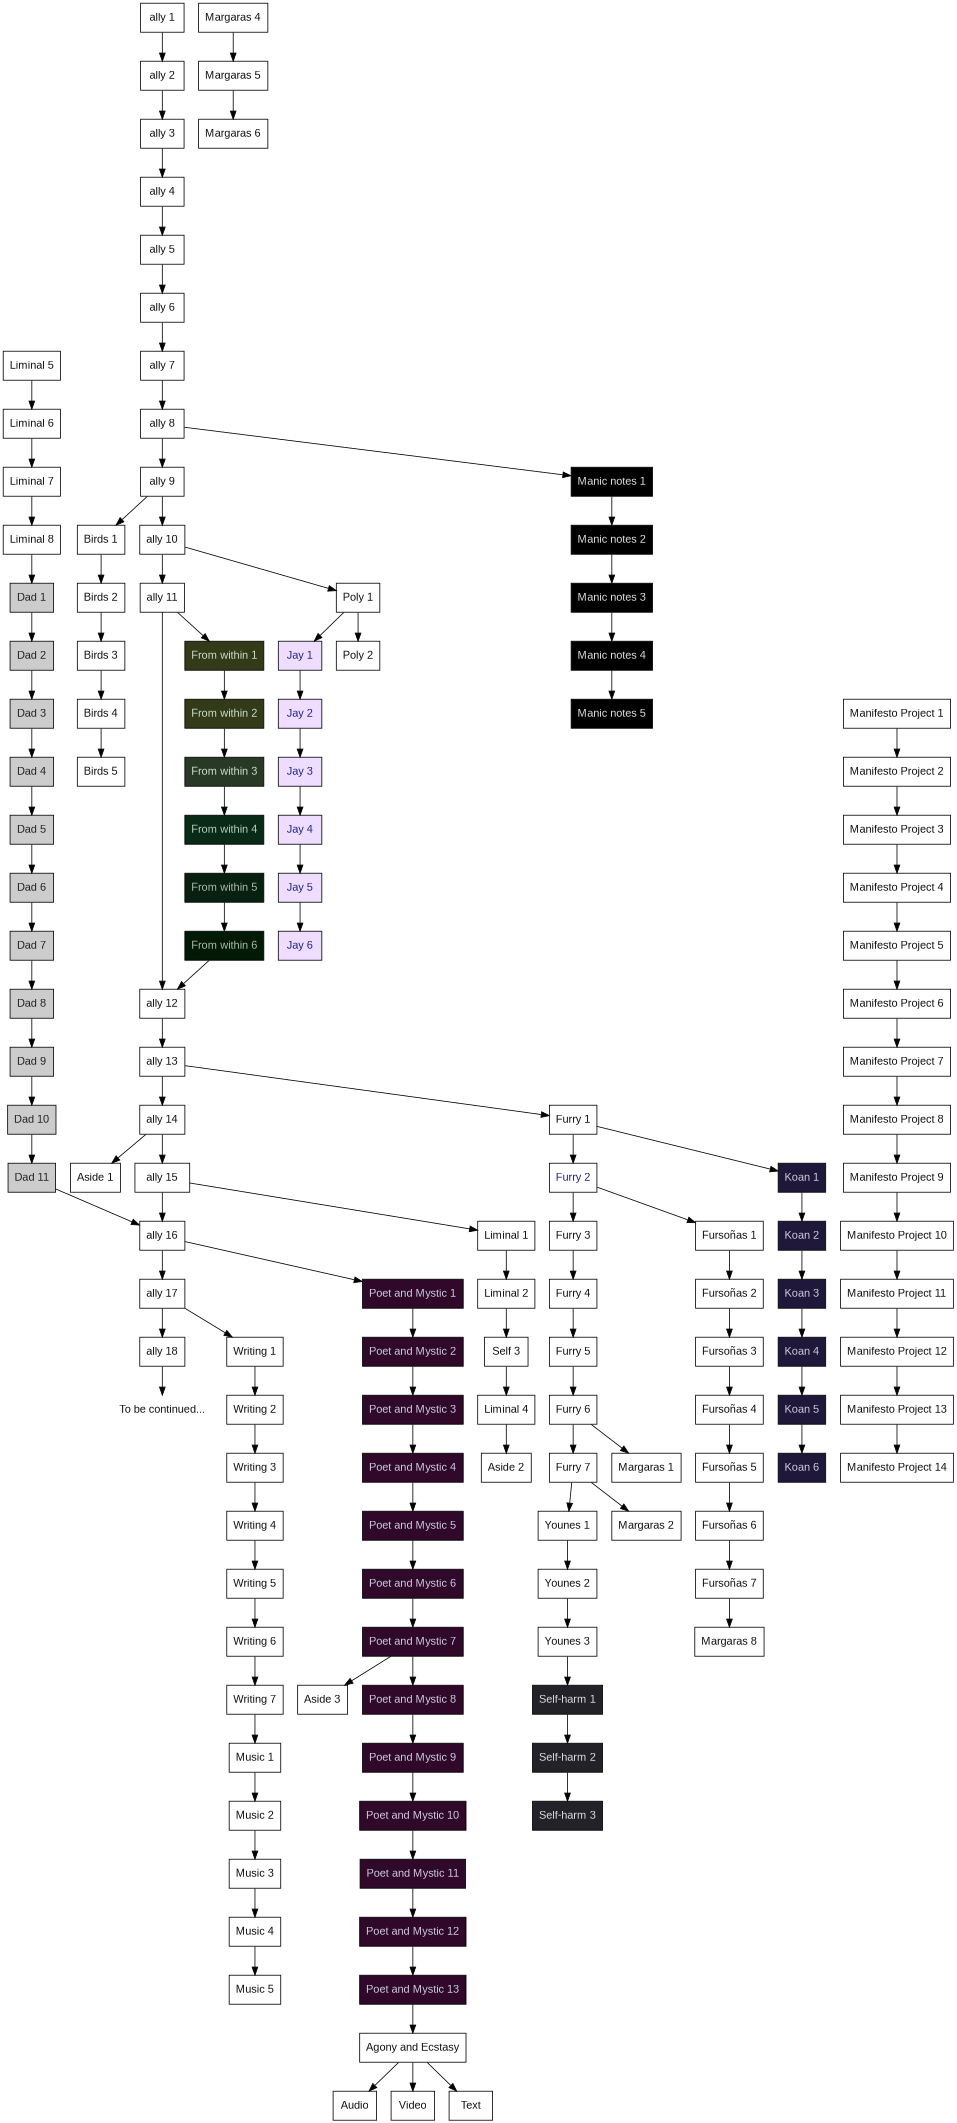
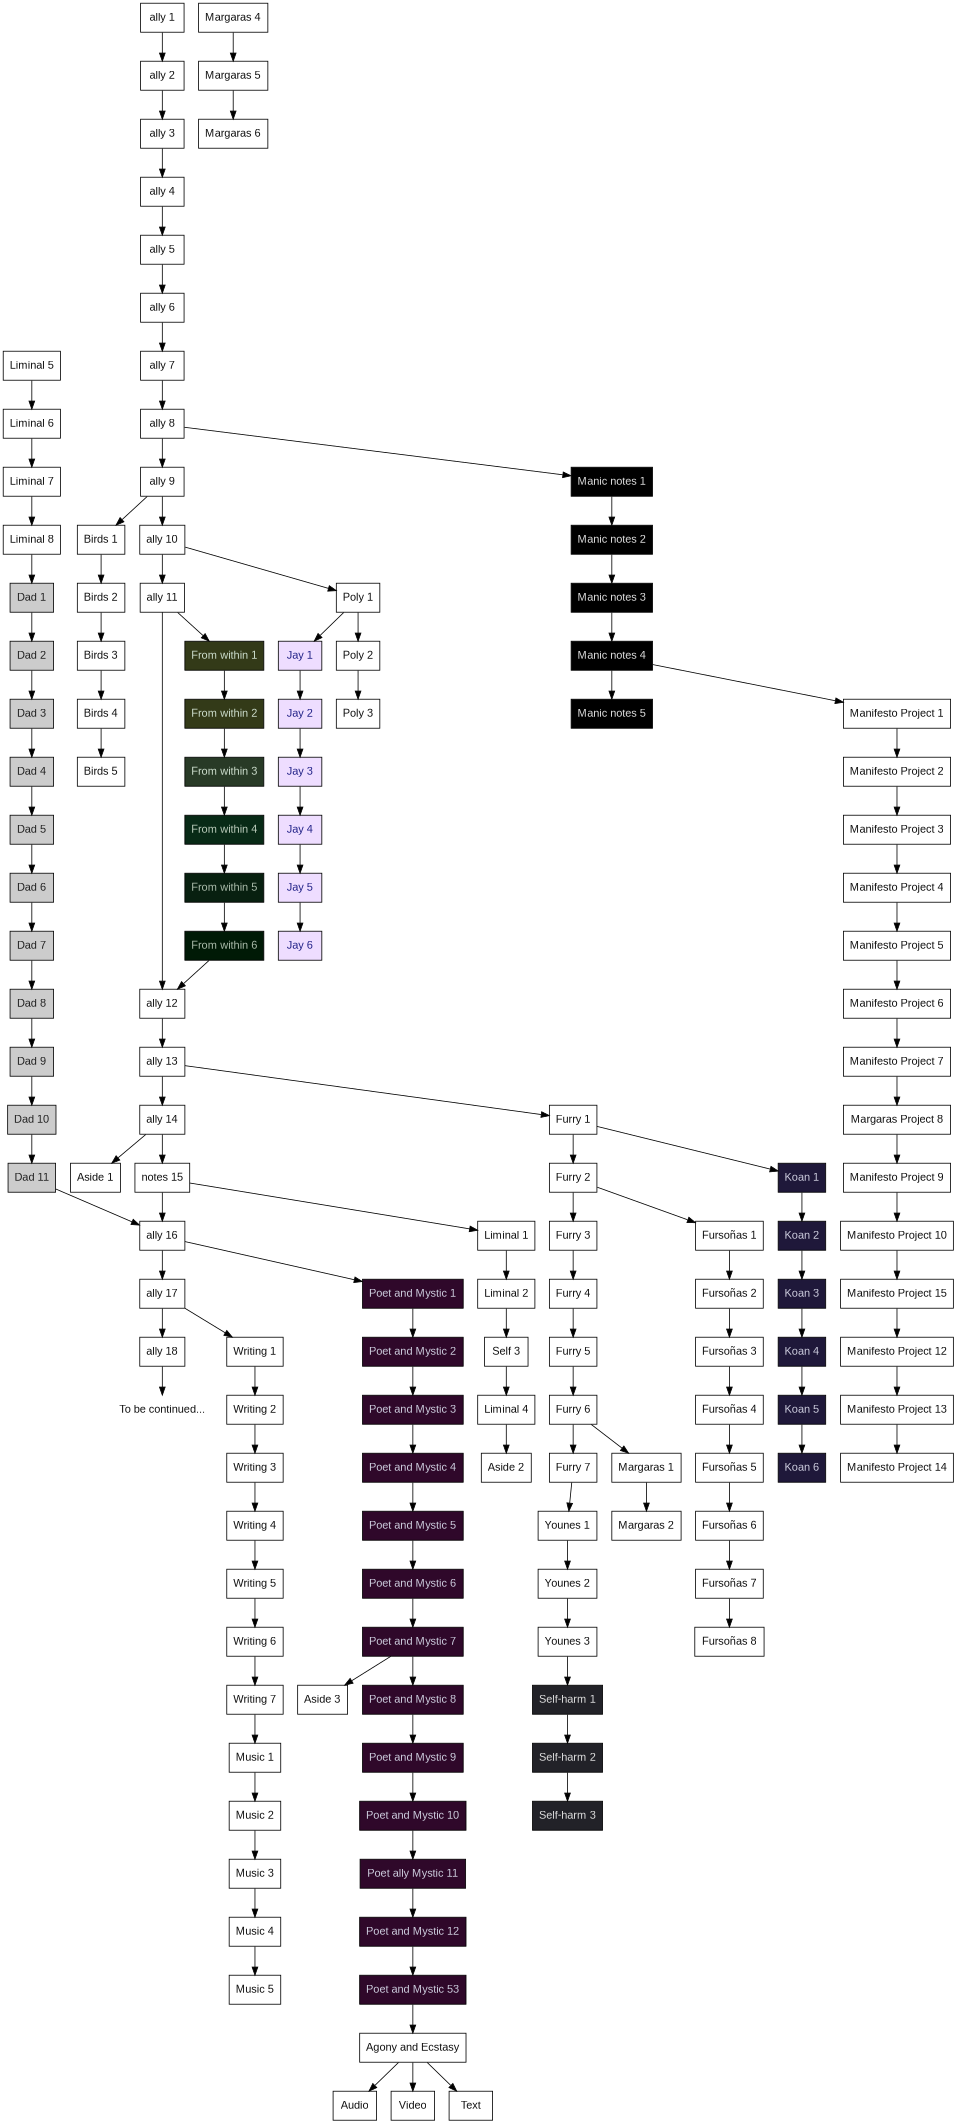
none -> (744, 683)
none -> (358, 714)
(897, 1120) -> (897, 1120)
(162, 1178) -> (162, 1178)
(573, 1178) -> (573, 1178)
(897, 1294) -> (897, 1294)
(607, 1494) -> (646, 1493)
(729, 1642) -> (729, 1642)
(413, 1874) -> (413, 1874)
(413, 1990) -> (413, 1990)
